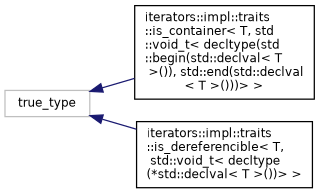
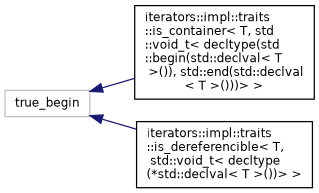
(47, 104) -> (47, 104)
